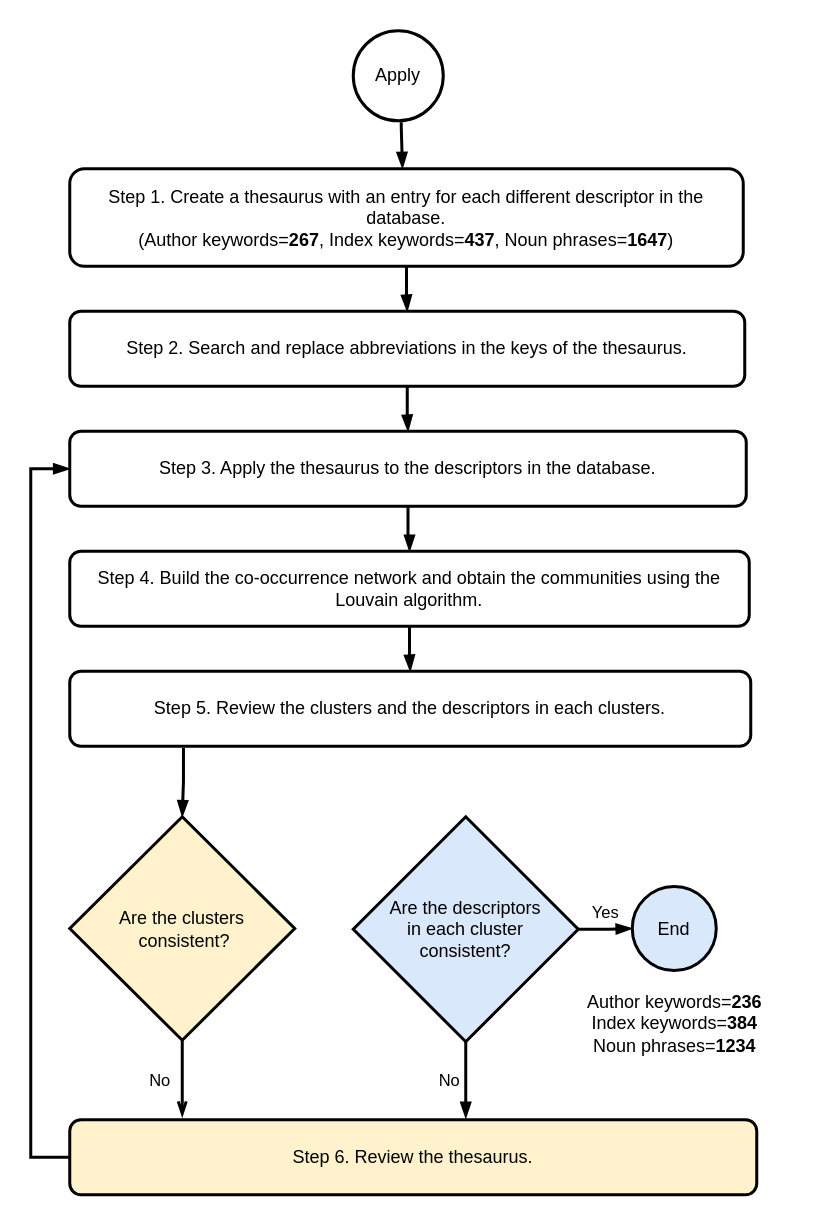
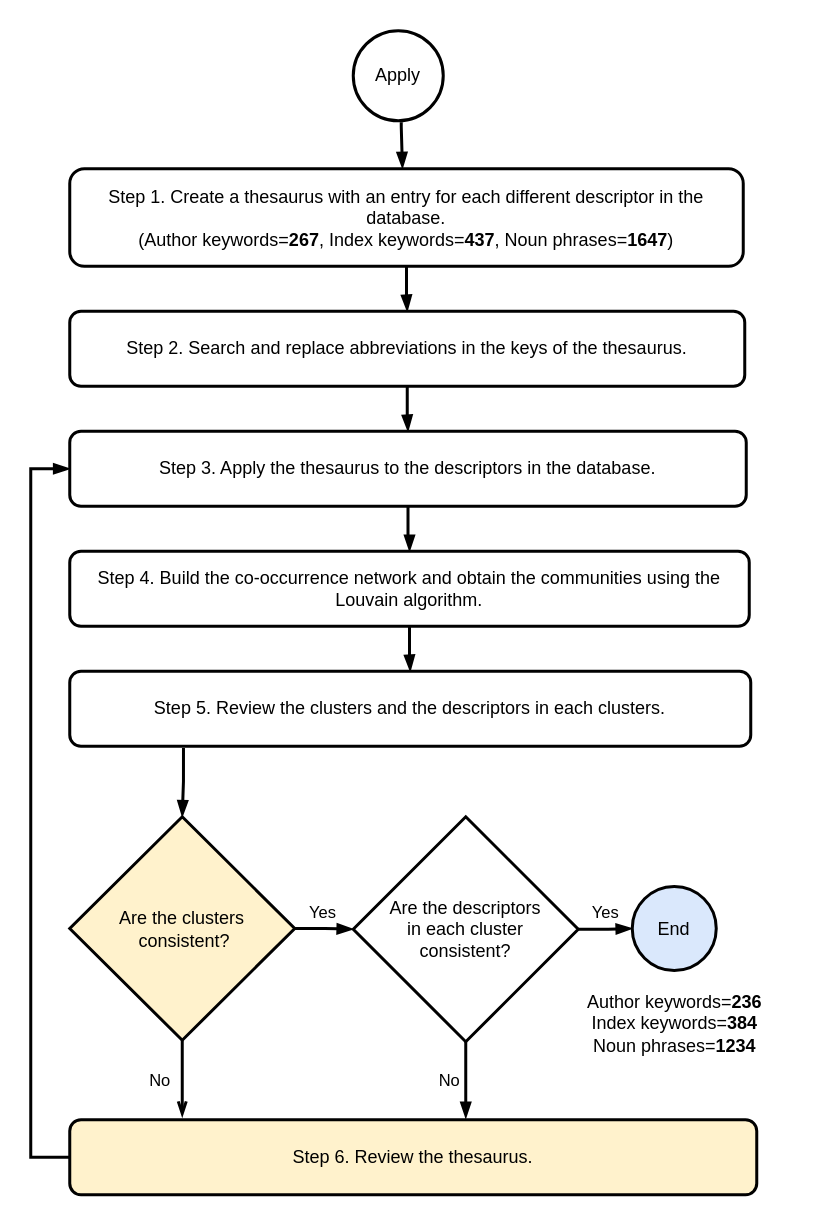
none -> (316, 929)
(466, 929) -> (466, 929)
